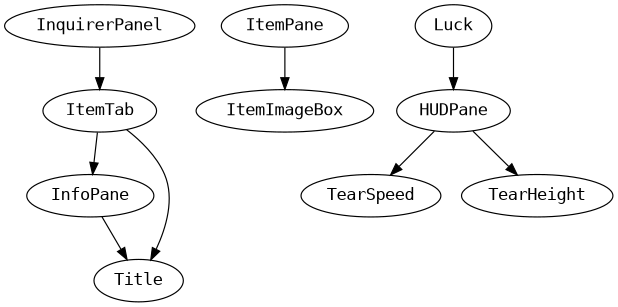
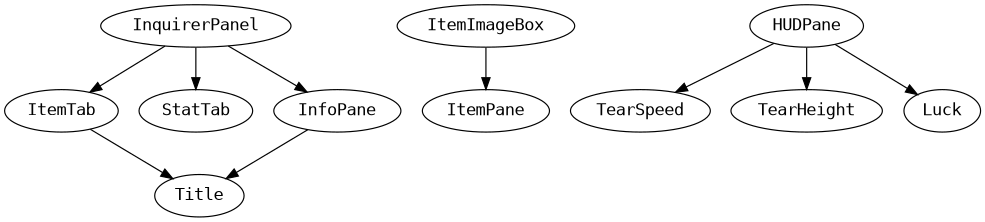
(285, 63) -> (486, 63)
(453, 63) -> (871, 66)
none -> (196, 111)
(96, 148) -> (263, 66)
